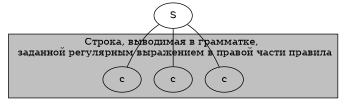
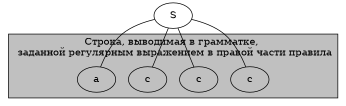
none -> (97, 79)
